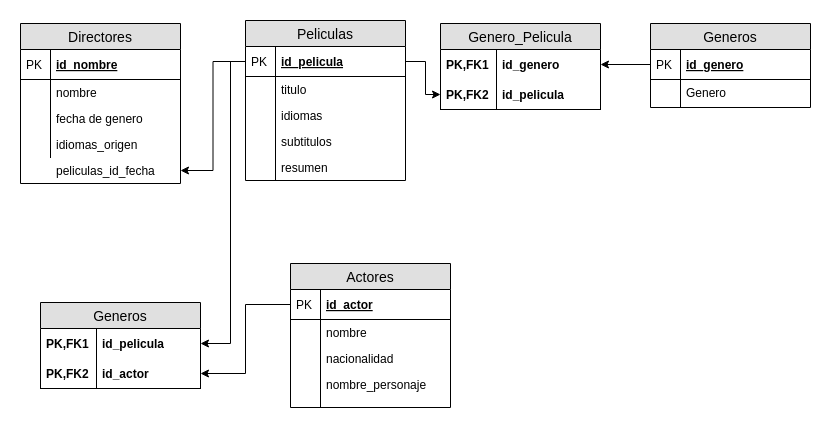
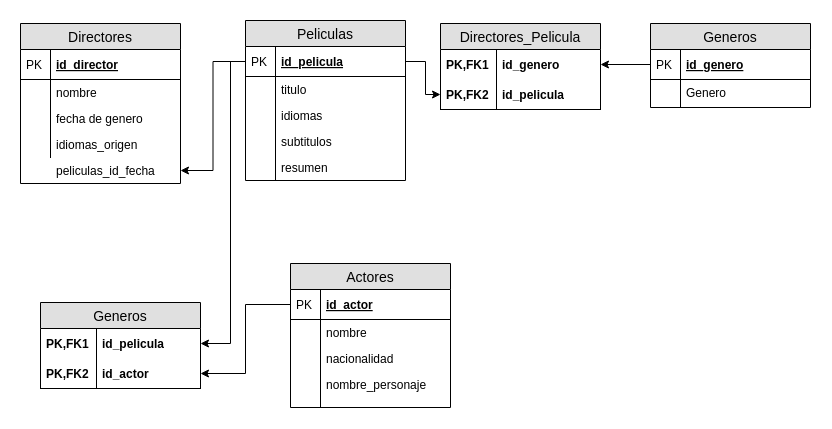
(520, 37) -> (520, 37)
(85, 65) -> (90, 65)
